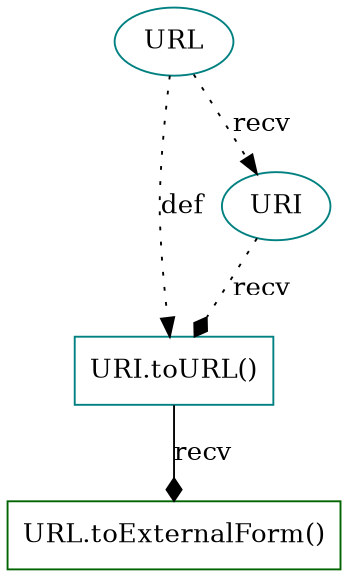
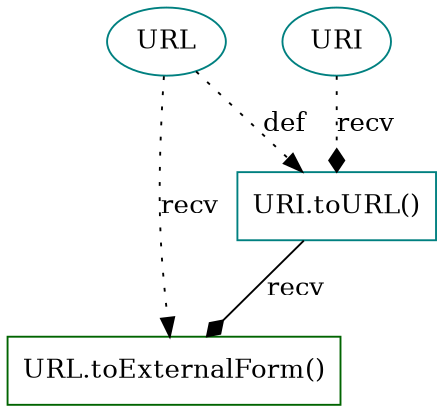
(220, 116) -> (160, 197)
